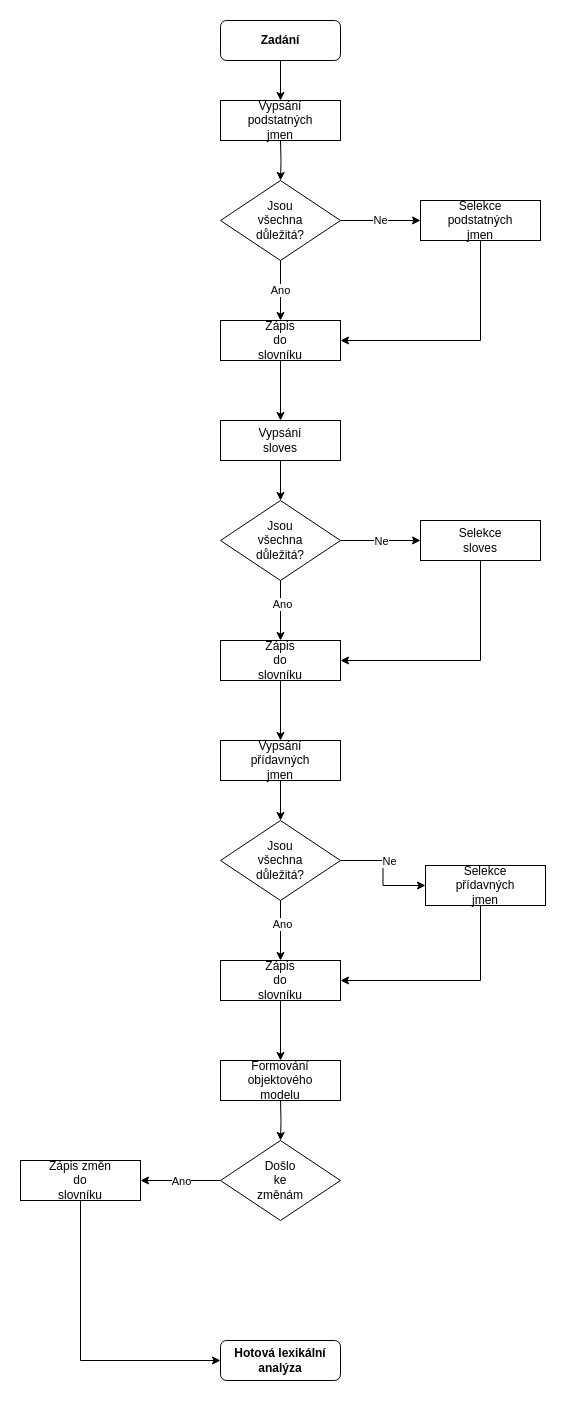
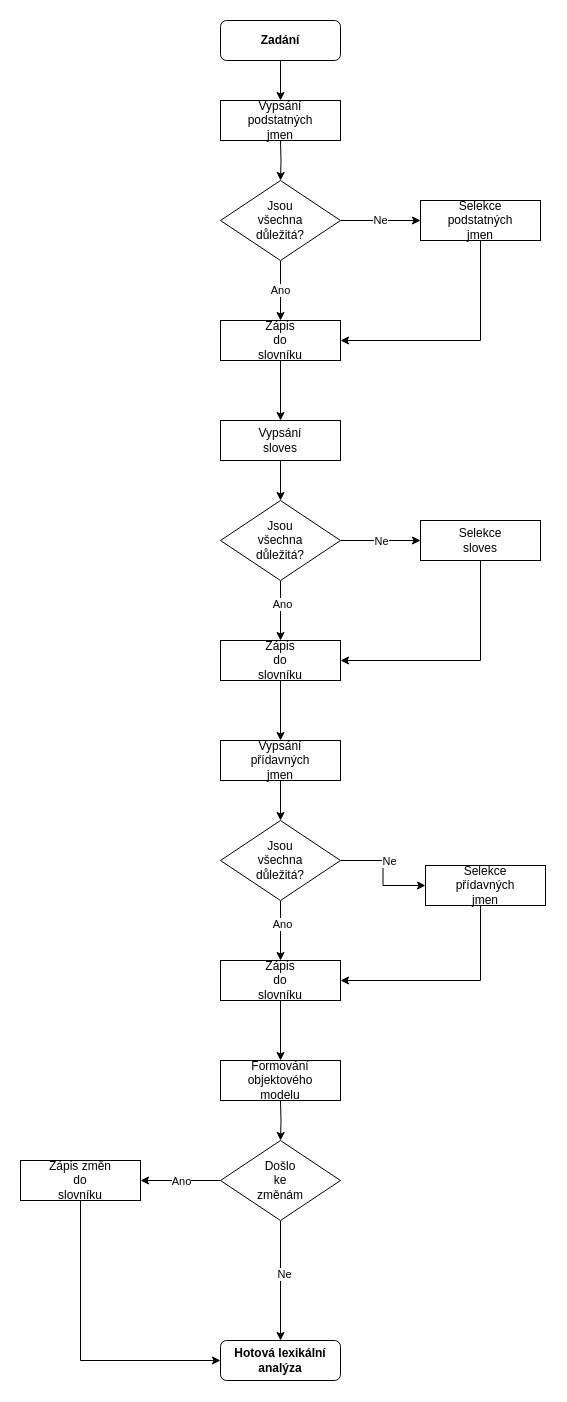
none -> (281, 1277)
